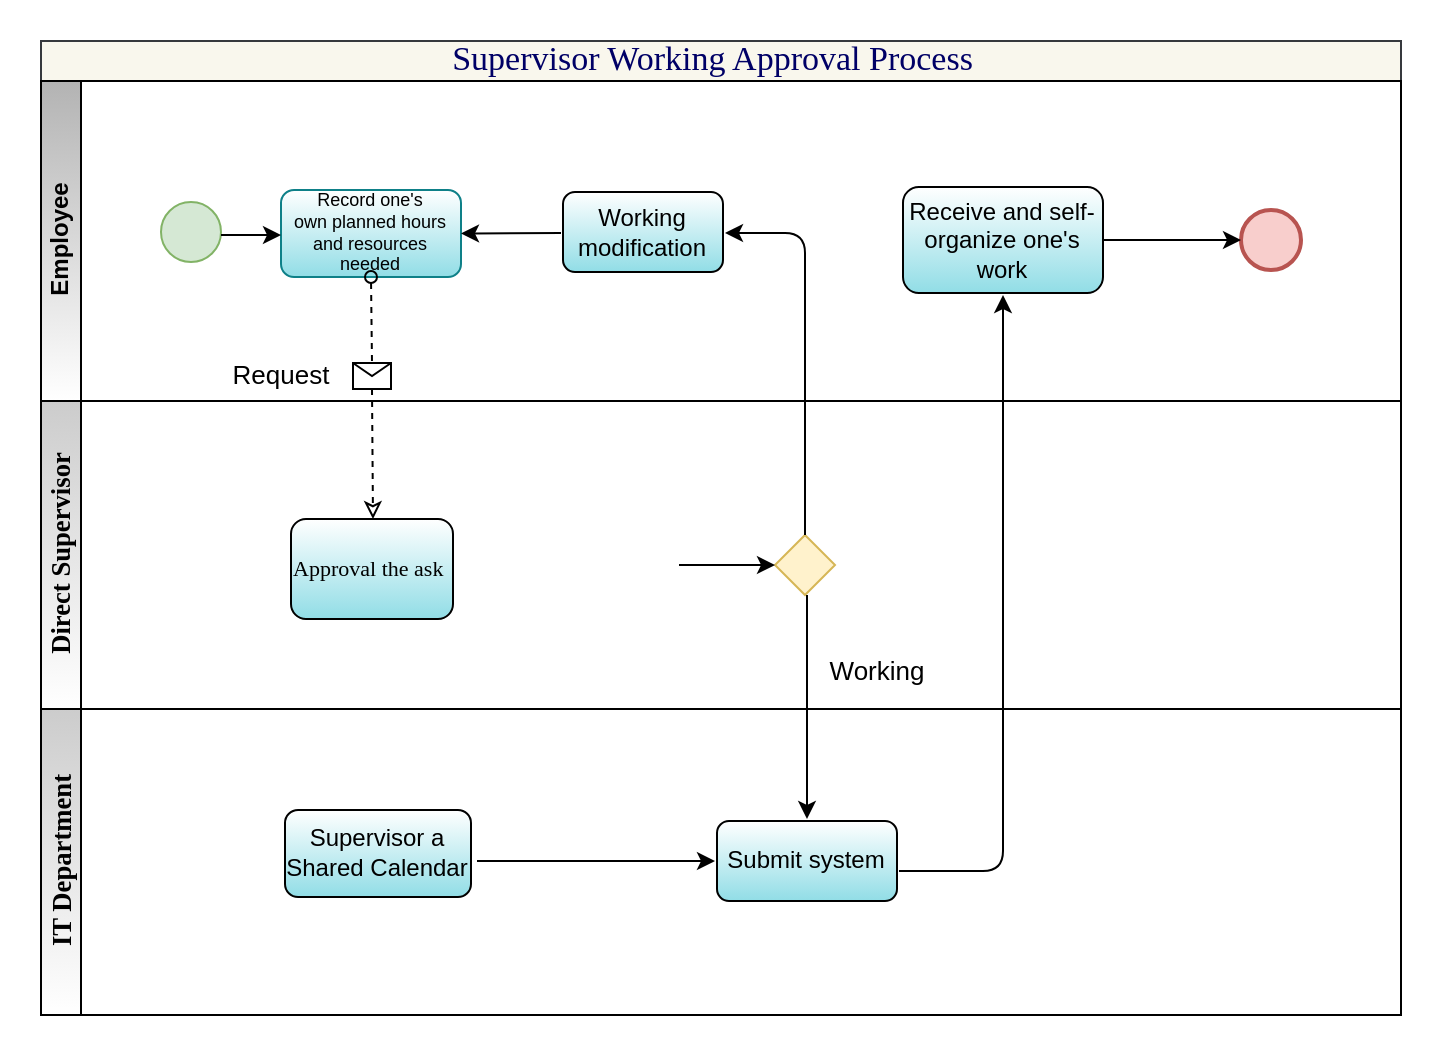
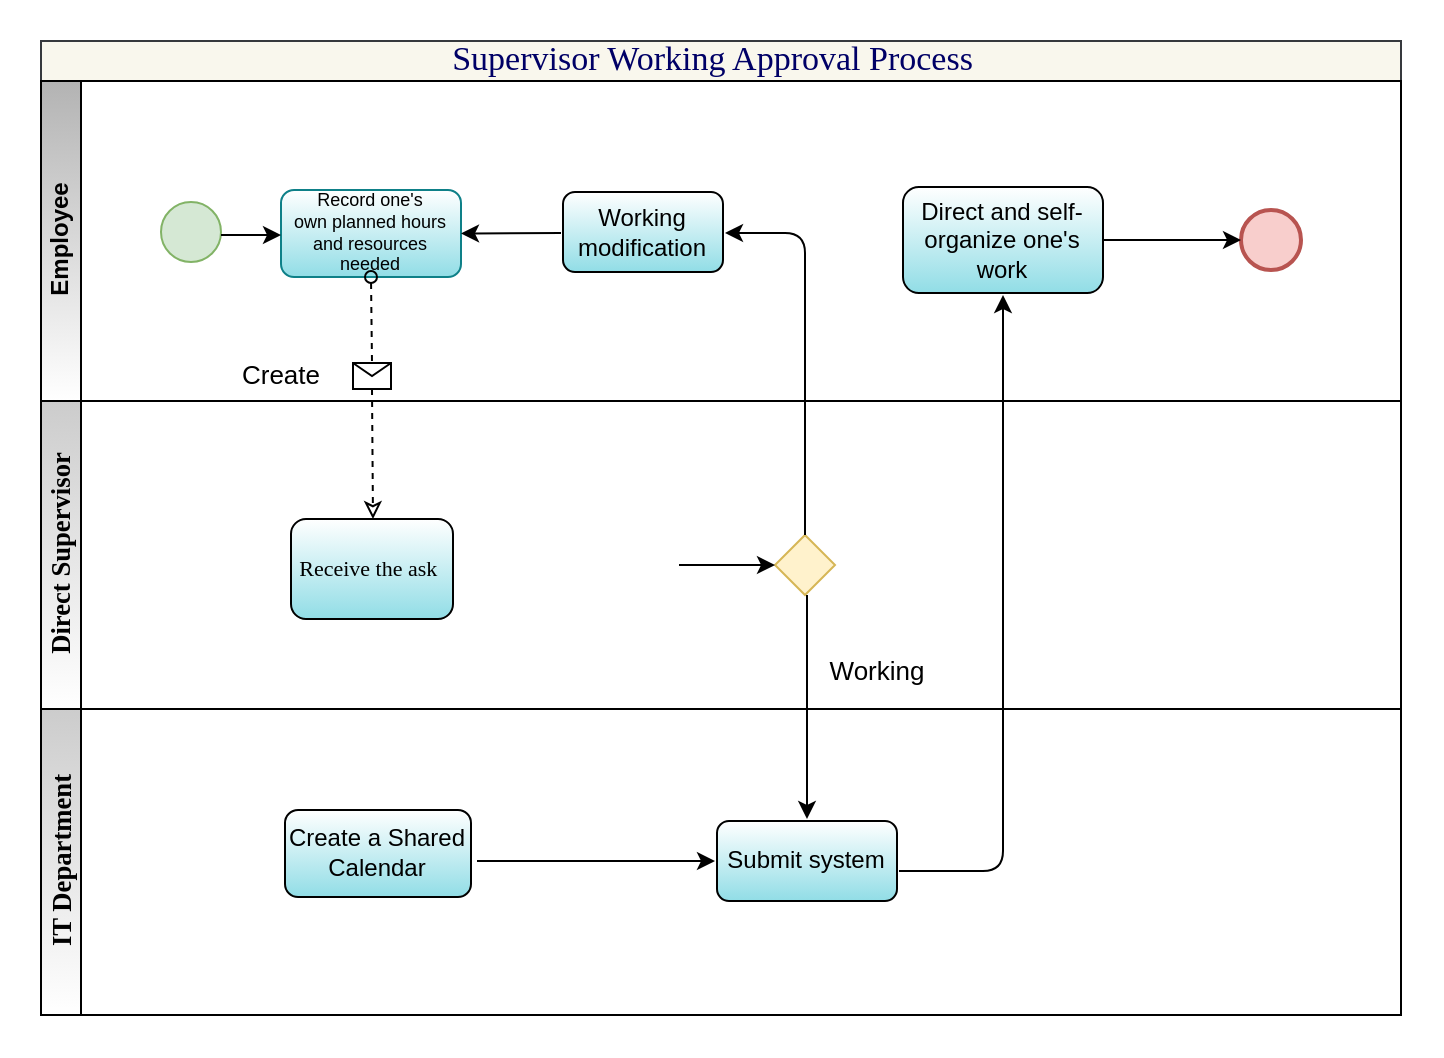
(1003, 241) -> (1003, 241)
(282, 375) -> (282, 375)
(372, 569) -> (372, 569)
(378, 853) -> (378, 853)
